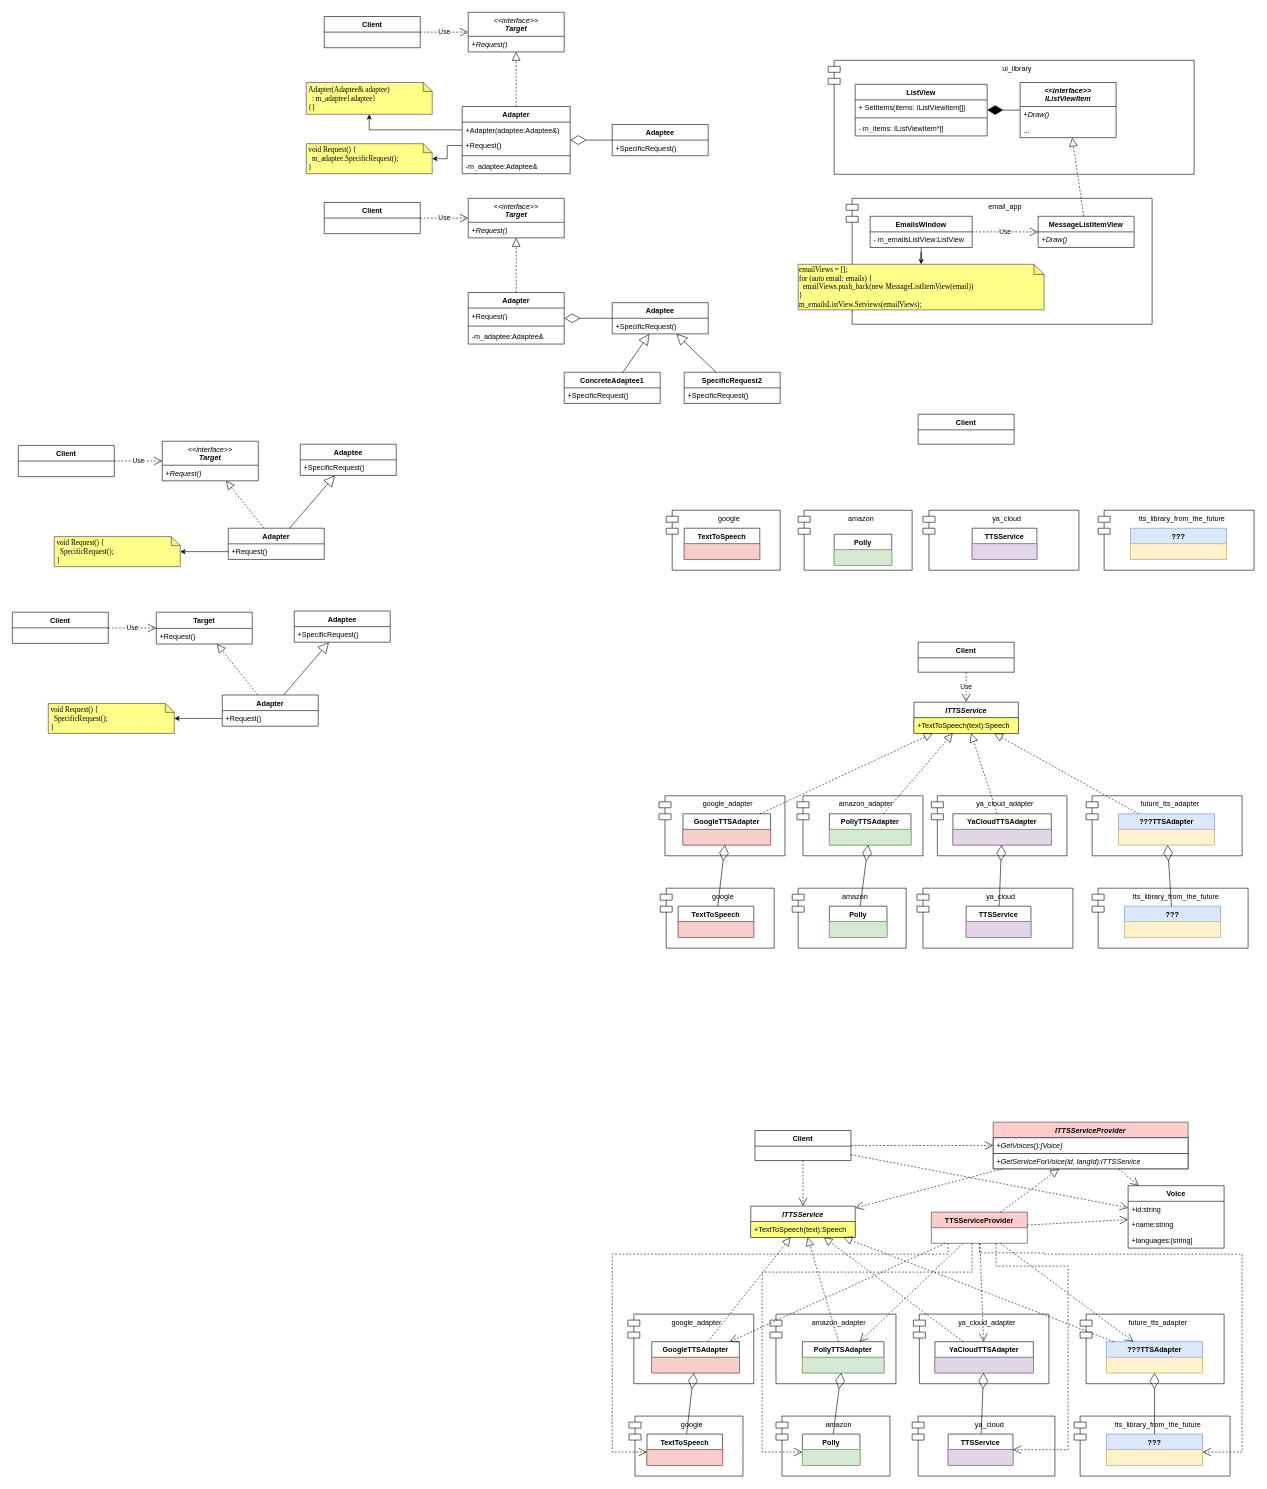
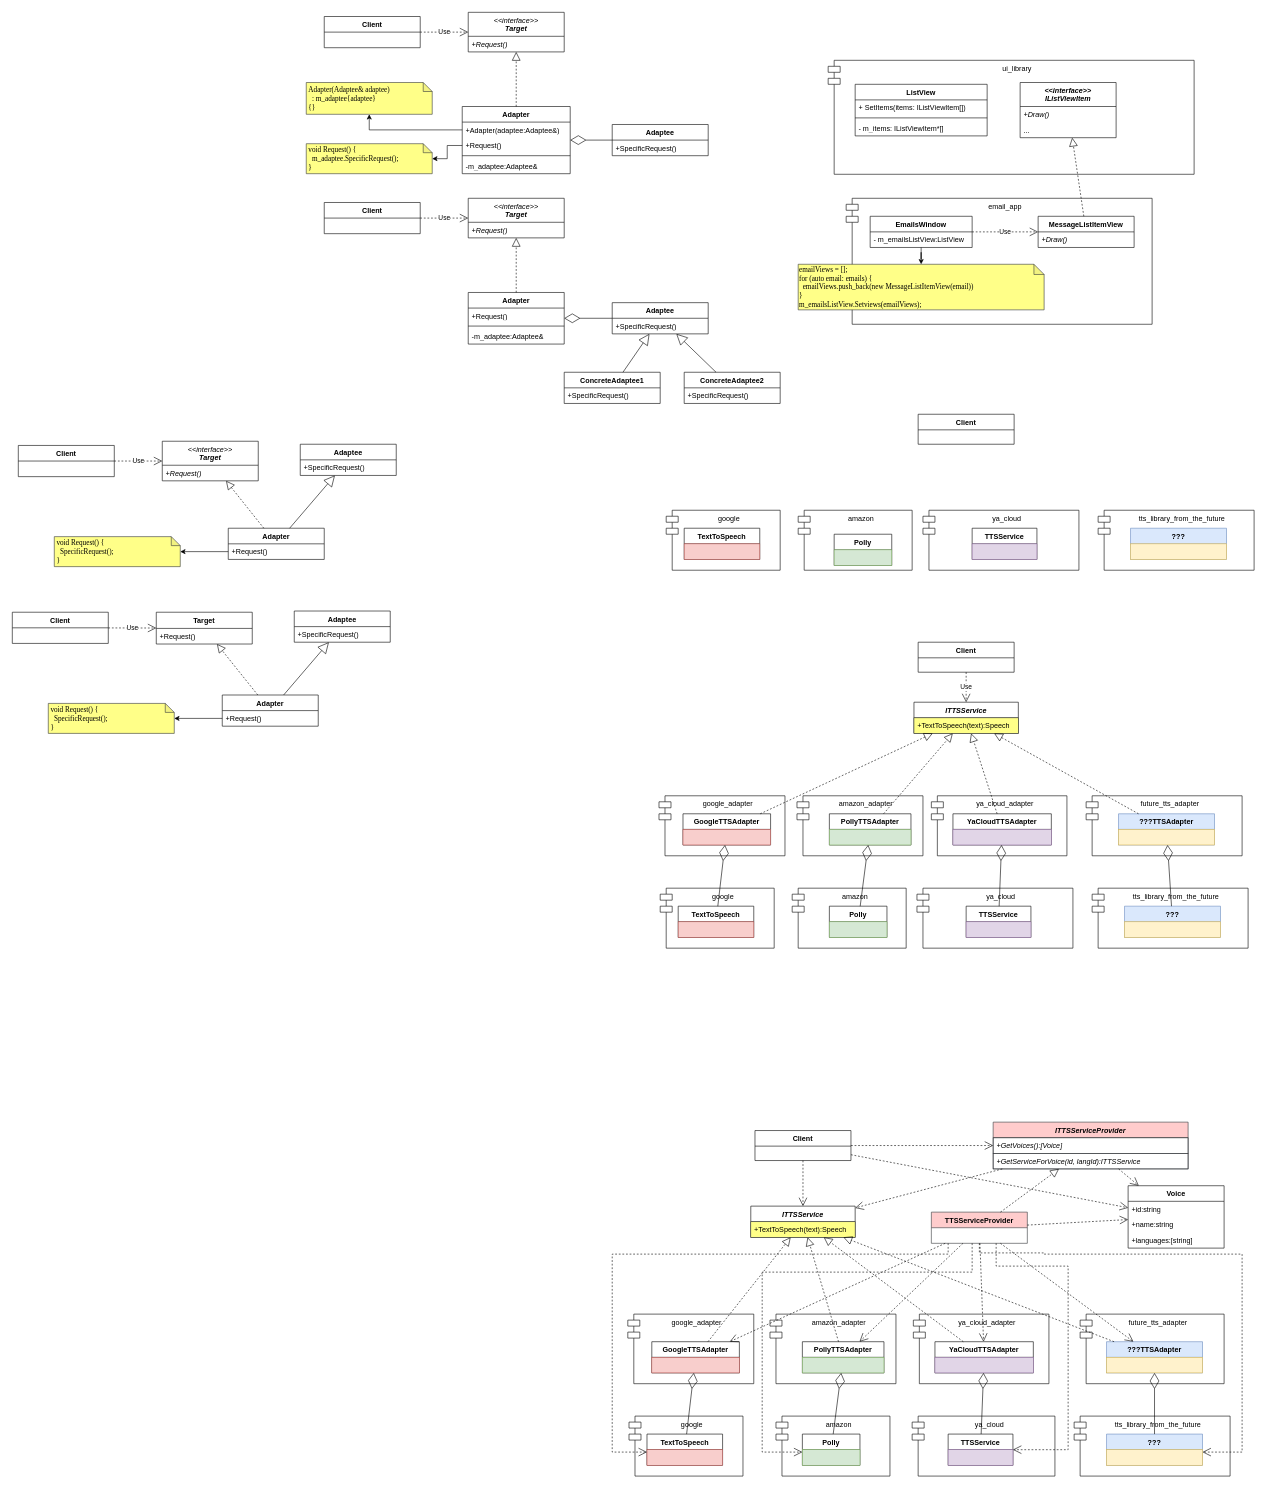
(1004, 110) -> none
(732, 381) -> (732, 381)
